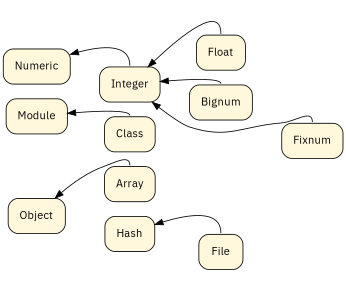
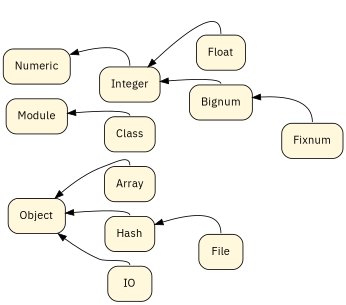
(235, 131) -> (293, 100)
none -> (102, 211)
none -> (130, 284)
